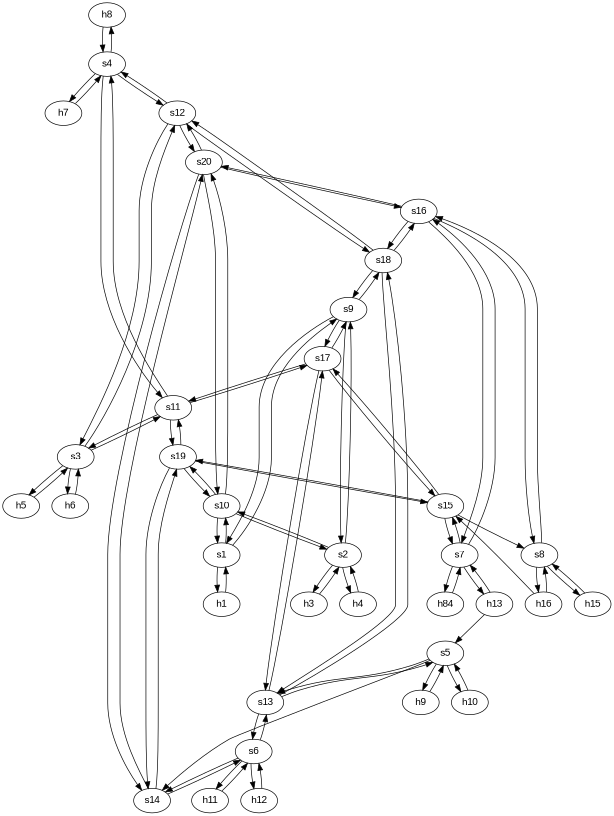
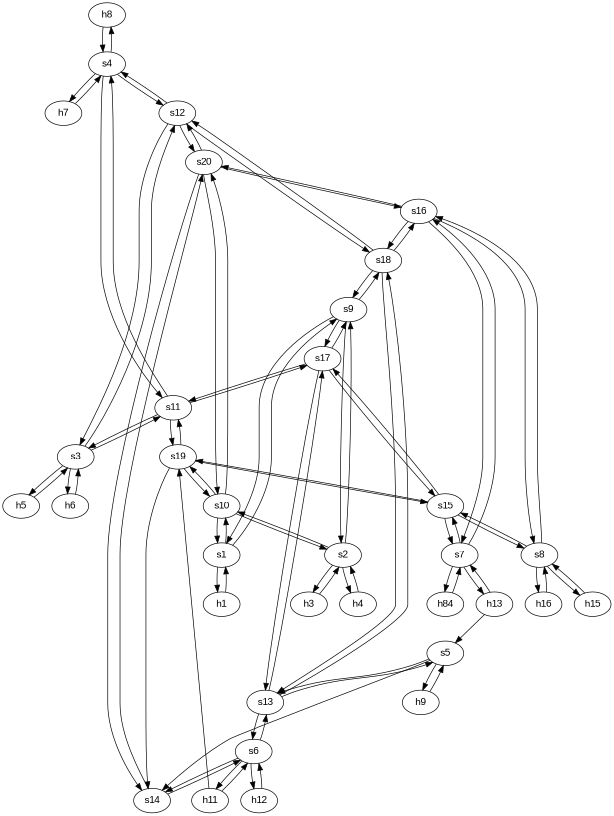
(498, 557) -> (497, 531)
(158, 631) -> (194, 632)
(470, 702) -> none
